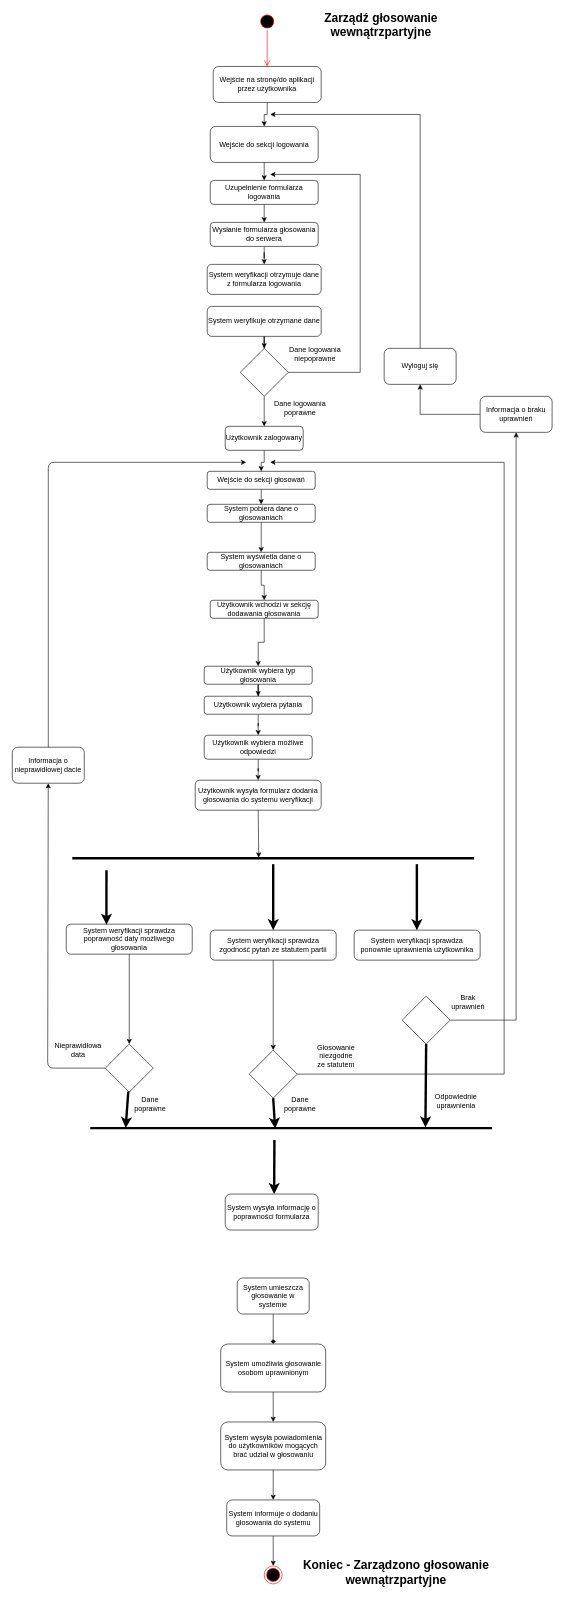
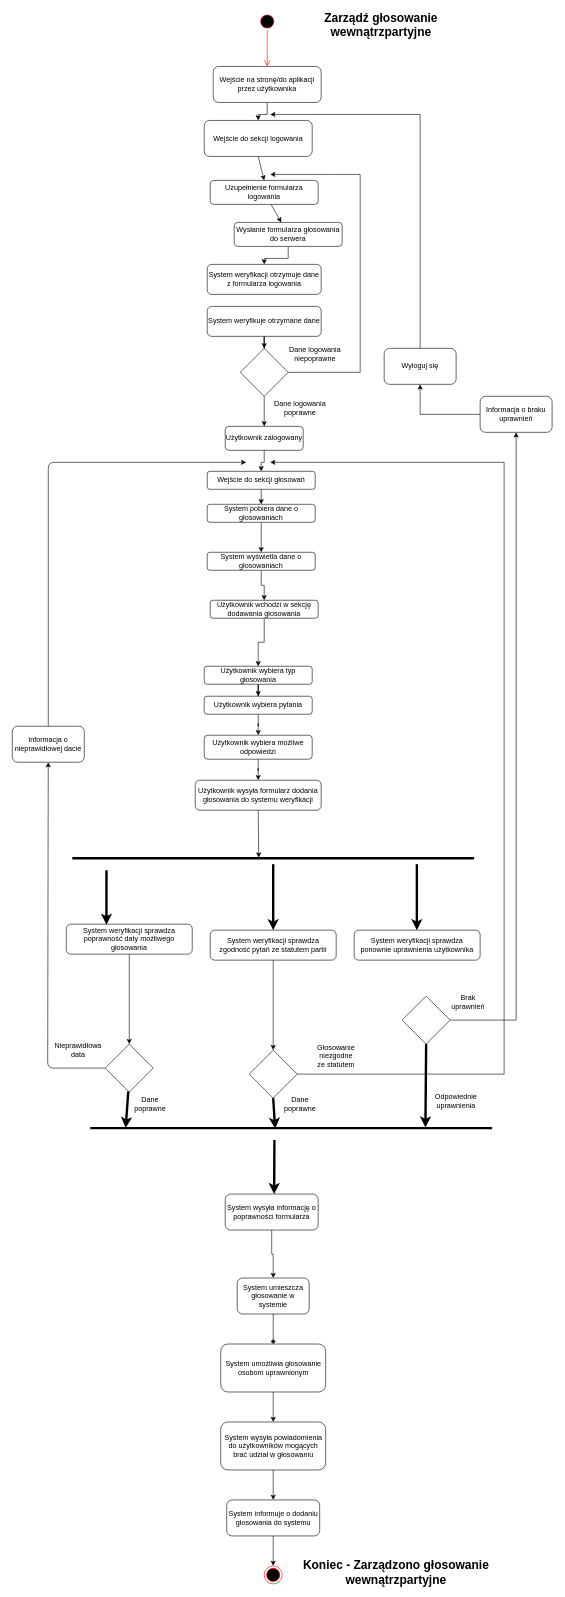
(264, 144) -> (258, 138)
(264, 234) -> (288, 234)
(48, 765) -> (48, 744)
none -> (272, 1253)
